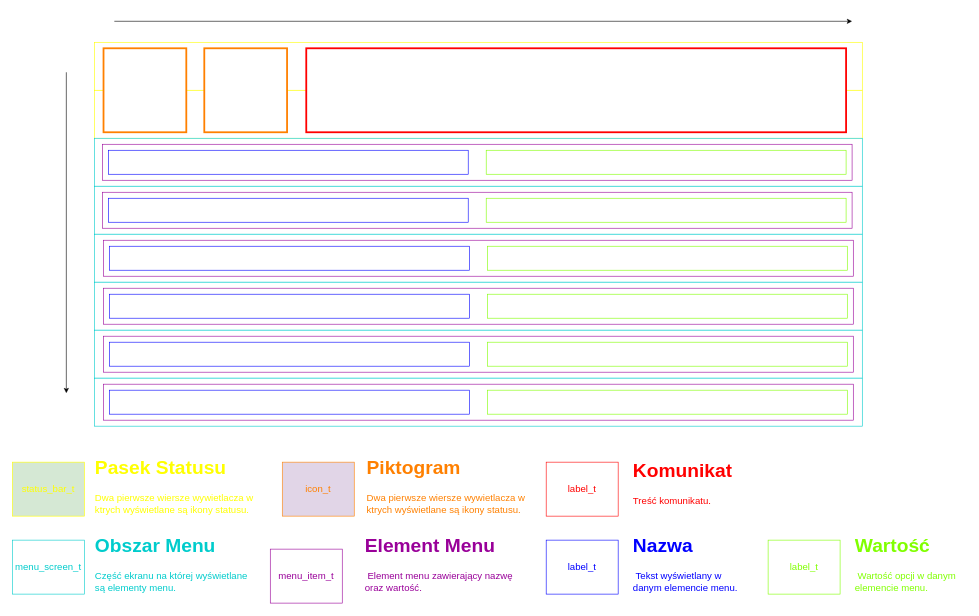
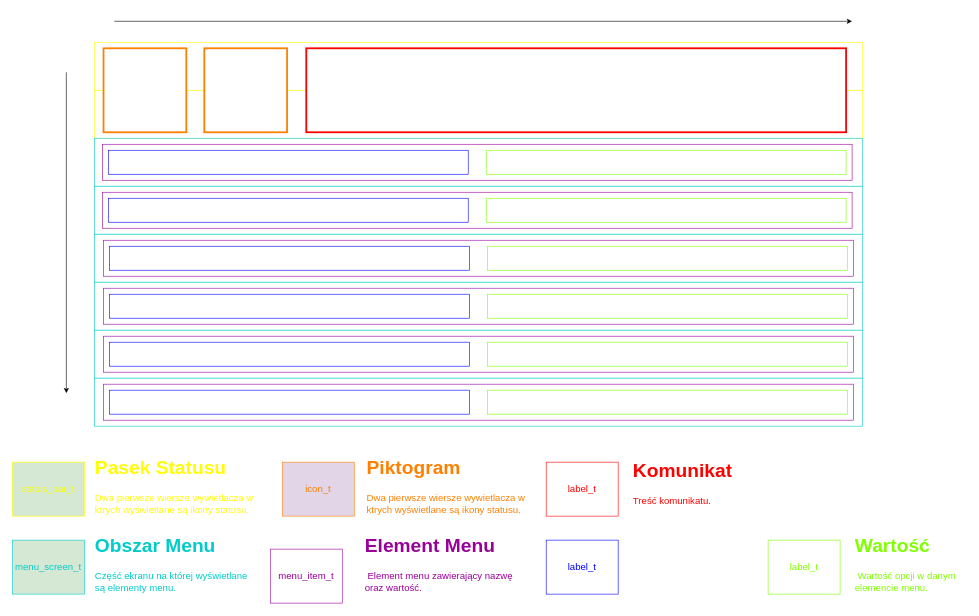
(687, 564) -> none
(48, 567) -> (48, 567)
